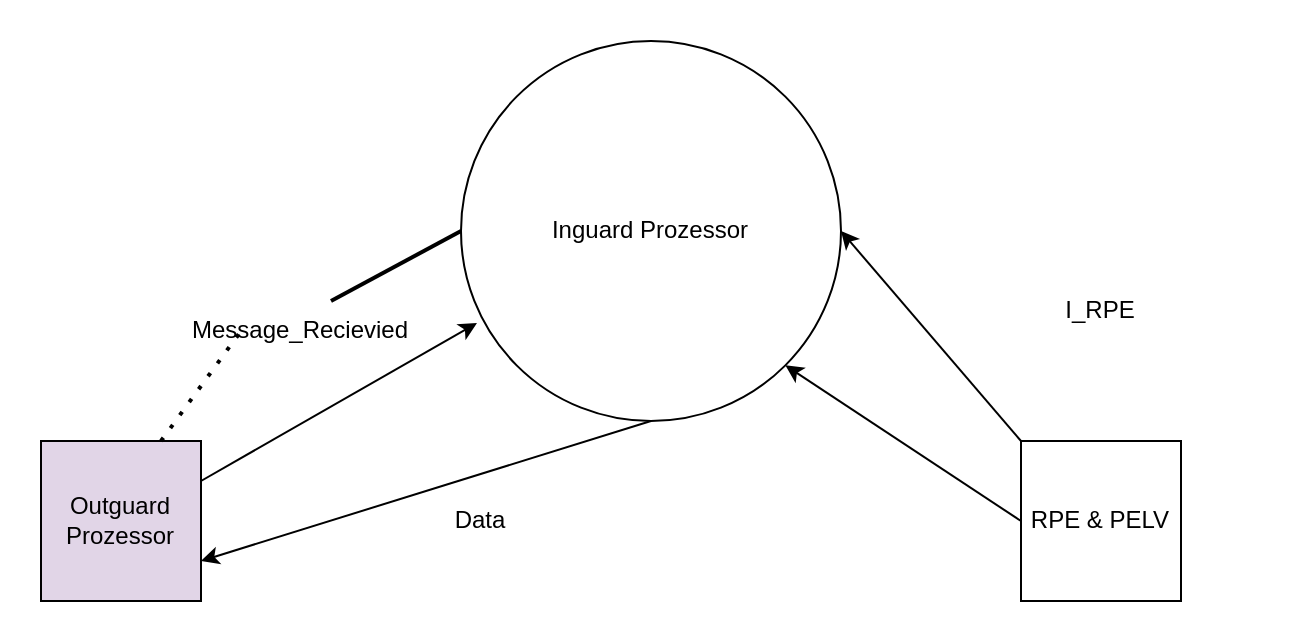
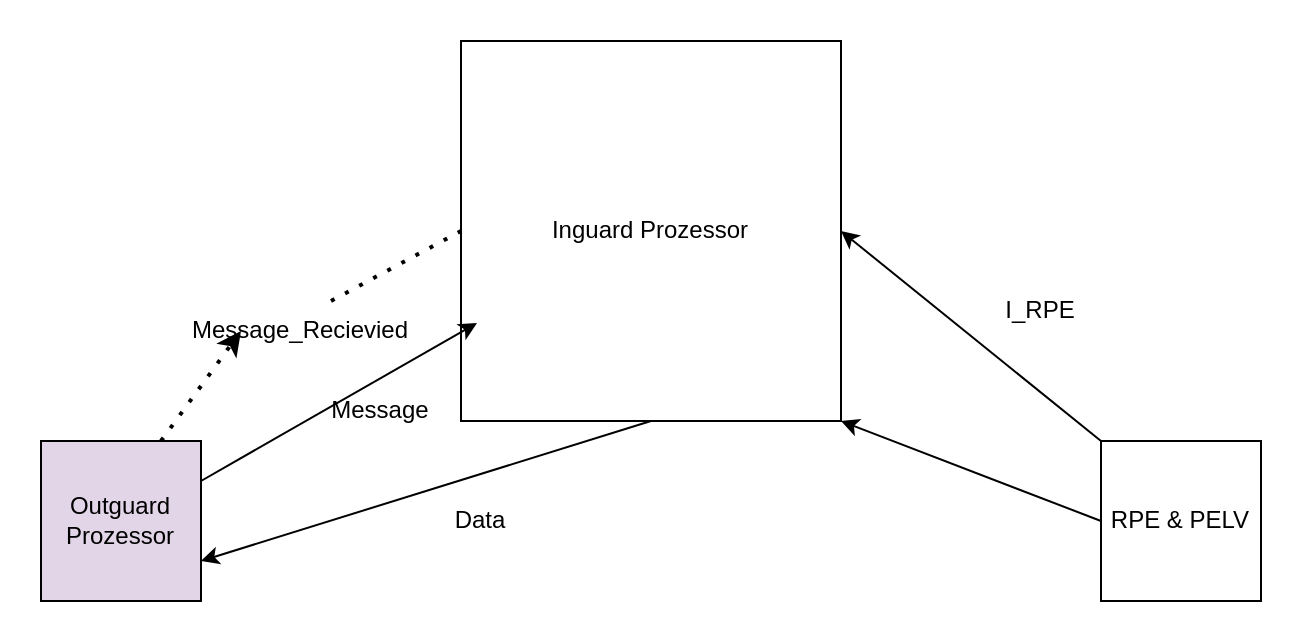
(651, 231) -> (651, 231)
(396, 266) -> (396, 266)
(1101, 311) -> (1041, 311)
(235, 340) -> (230, 347)
none -> (381, 411)
(1101, 521) -> (1181, 521)
